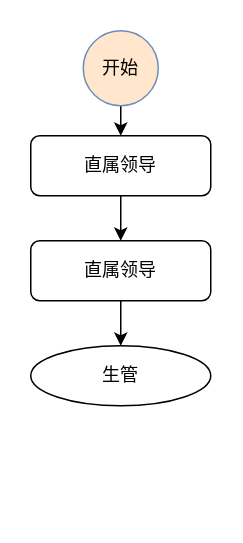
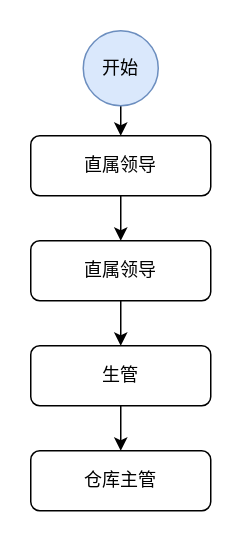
(121, 68) -> (121, 68)
(121, 376) -> (121, 376)
none -> (121, 423)
none -> (121, 481)
